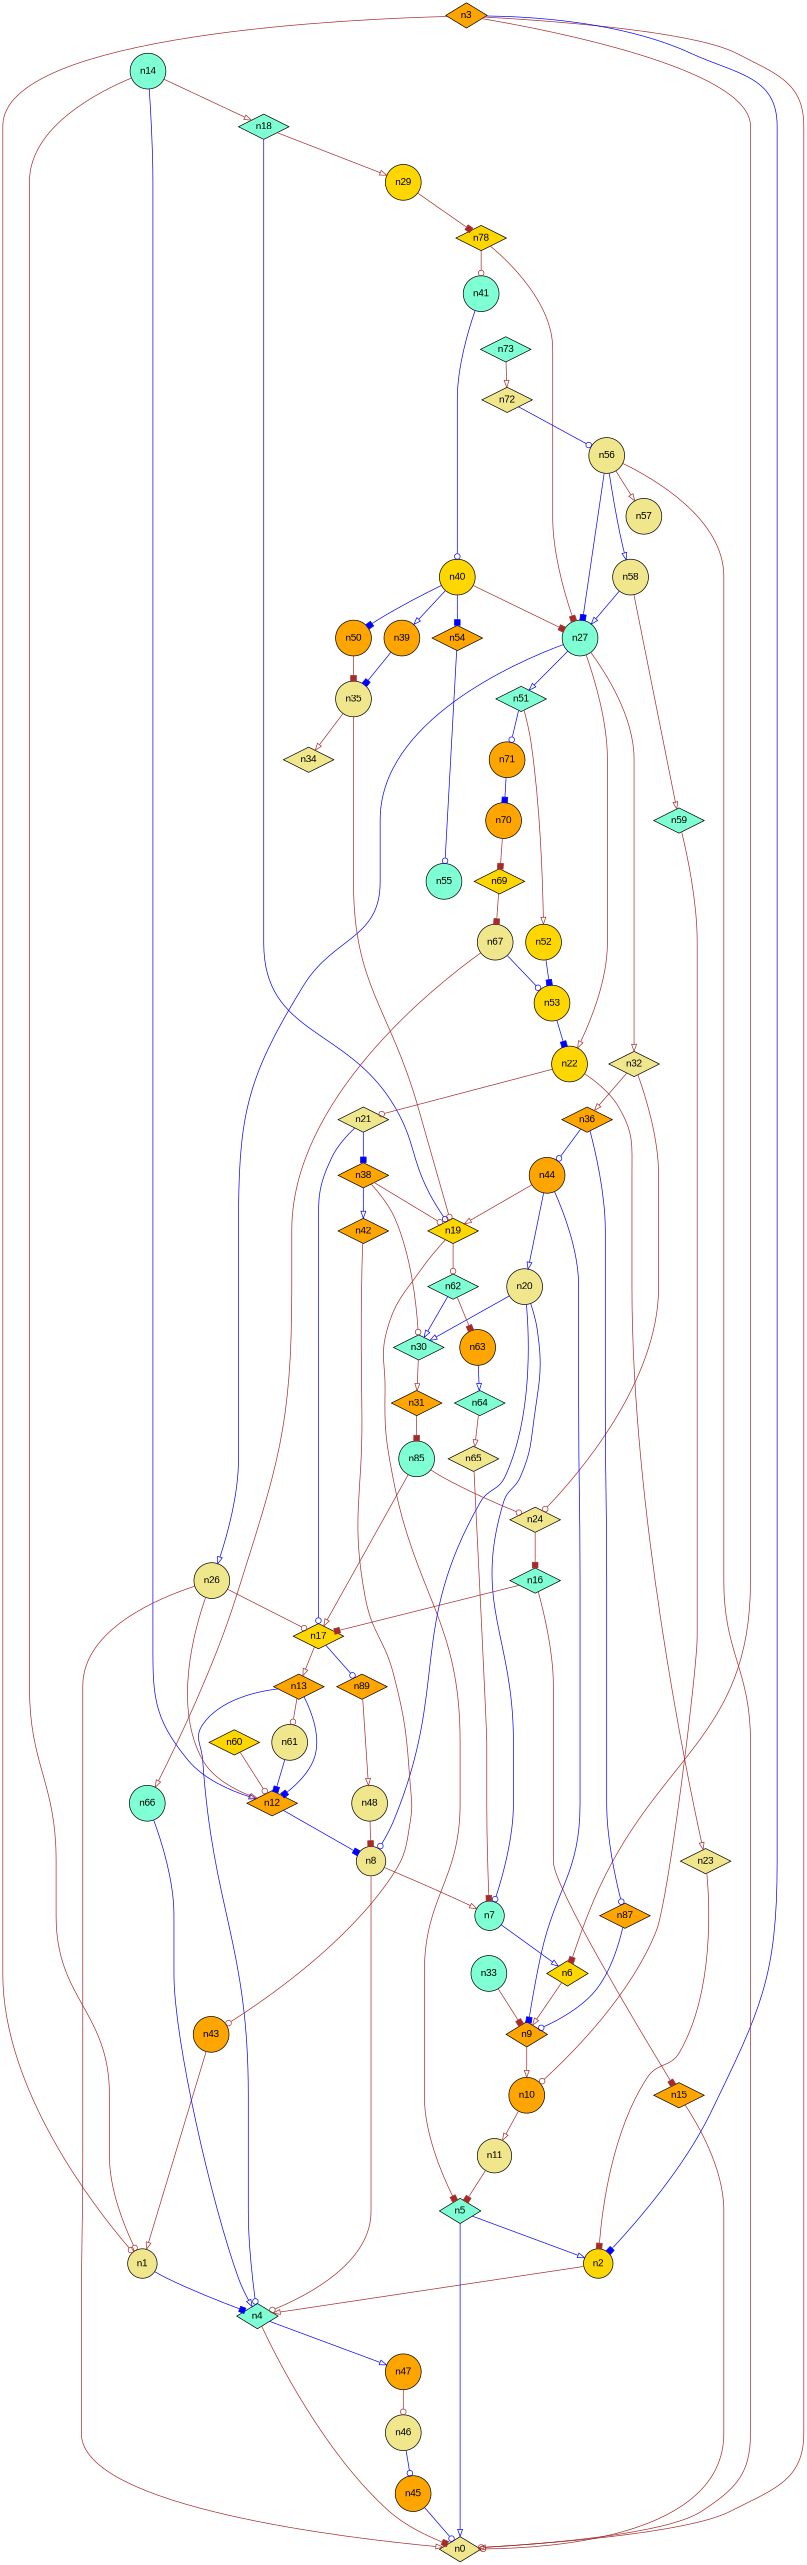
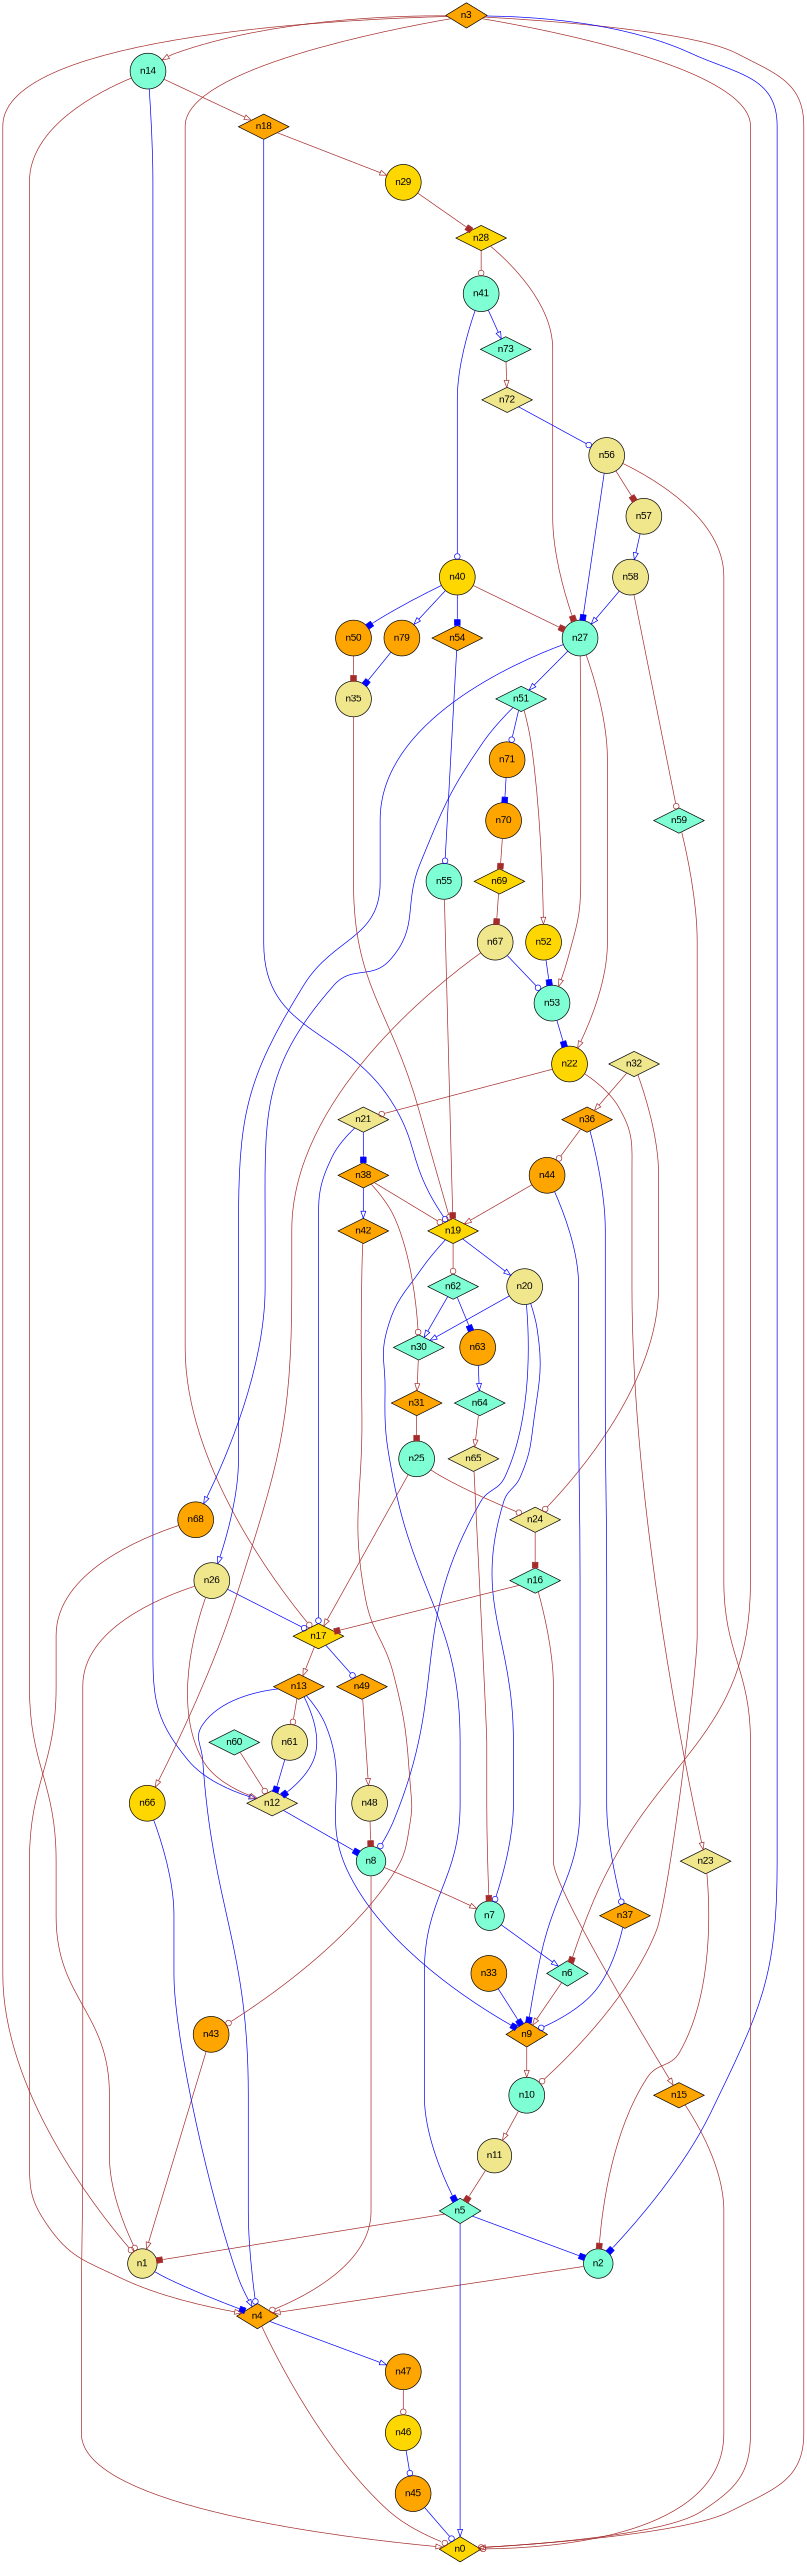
none -> (236, 36)
(264, 127) -> (264, 127)
(481, 238) -> (481, 238)
none -> (493, 321)
(623, 483) -> (623, 483)
(616, 513) -> (638, 543)
(402, 638) -> (402, 638)
(655, 699) -> (655, 699)
none -> (185, 742)
(309, 760) -> none
(634, 843) -> (581, 819)
(552, 1003) -> (552, 1003)
none -> (449, 1055)
(571, 1143) -> (571, 1143)
(537, 1228) -> (484, 1255)
(463, 1311) -> (463, 1311)
(417, 1459) -> (417, 1459)
none -> (196, 1520)
(265, 1608) -> (265, 1608)
(362, 1687) -> (362, 1687)
(458, 1707) -> (458, 1707)
(234, 1742) -> (234, 1742)
(147, 1803) -> (147, 1803)
(272, 1803) -> (272, 1803)
(553, 1850) -> (553, 1850)
(371, 1861) -> (371, 1861)
none -> (358, 1889)
(625, 1916) -> (625, 1916)
(489, 1973) -> (489, 1973)
(567, 1973) -> (567, 1973)
(508, 2004) -> (508, 2004)
(527, 2095) -> (527, 2095)
(525, 2236) -> (525, 2236)
none -> (304, 2237)
(598, 2264) -> (598, 2264)
(257, 2316) -> (257, 2316)
(403, 2433) -> (403, 2433)
(334, 2449) -> (334, 2449)
(460, 2549) -> (460, 2549)
